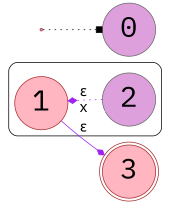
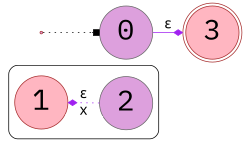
(73, 131) -> (163, 33)
